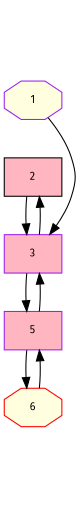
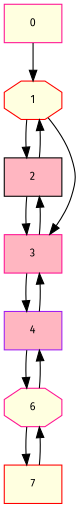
none -> (33, 23)
(33, 100) -> (33, 100)
none -> (26, 133)
none -> (40, 144)
(33, 254) -> (33, 254)
(33, 331) -> (33, 331)
(33, 407) -> (33, 407)
none -> (33, 484)
